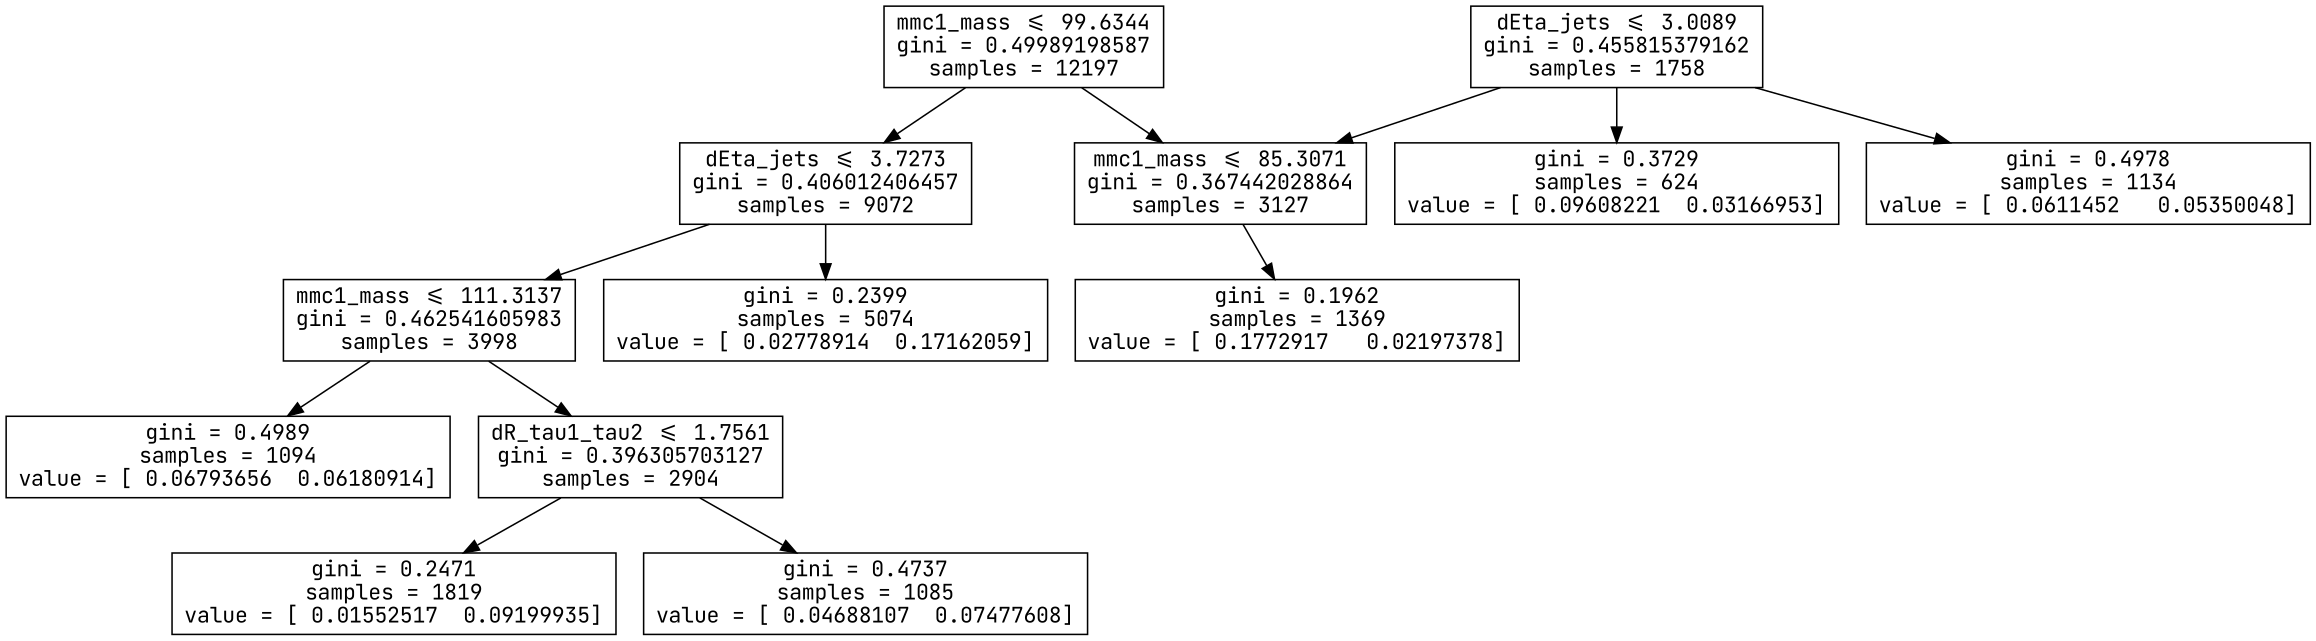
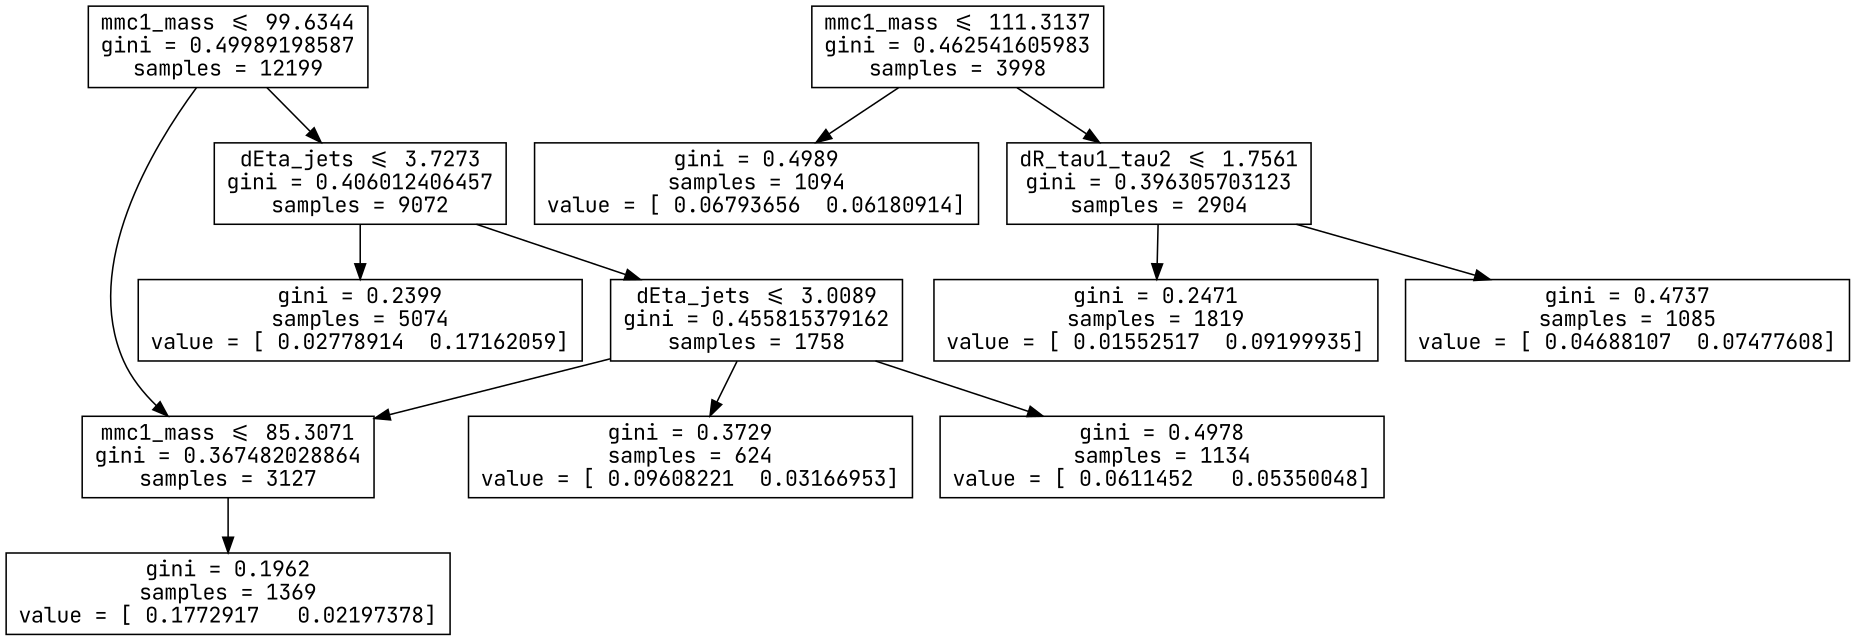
(1024, 47) -> (228, 47)
(1220, 184) -> (228, 457)
(635, 249) -> (551, 249)
(631, 457) -> (1159, 184)
